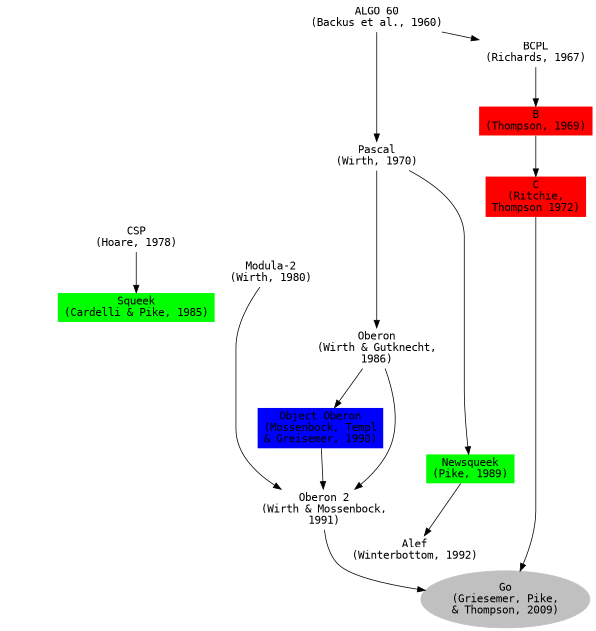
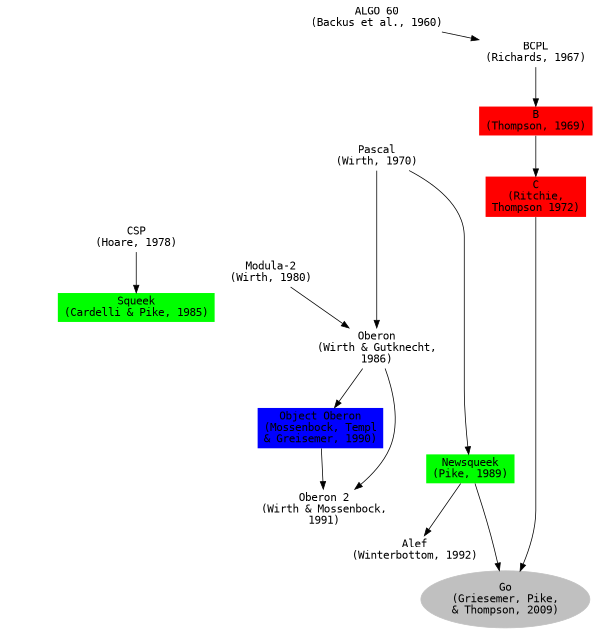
(377, 83) -> none
(236, 391) -> (317, 305)
(358, 575) -> (487, 523)
